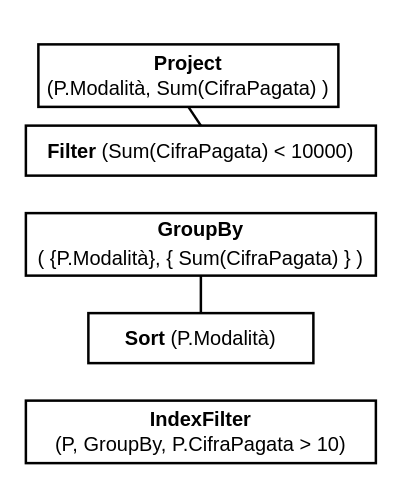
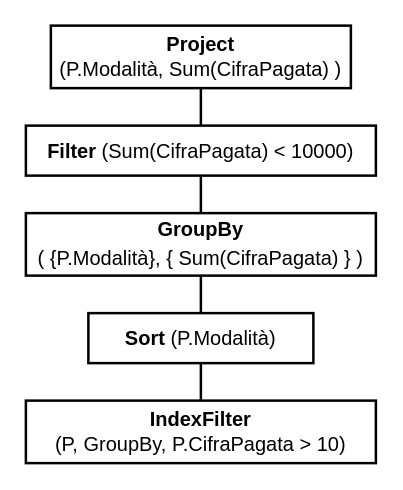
(188, 76) -> (201, 57)
none -> (201, 195)
none -> (201, 381)
